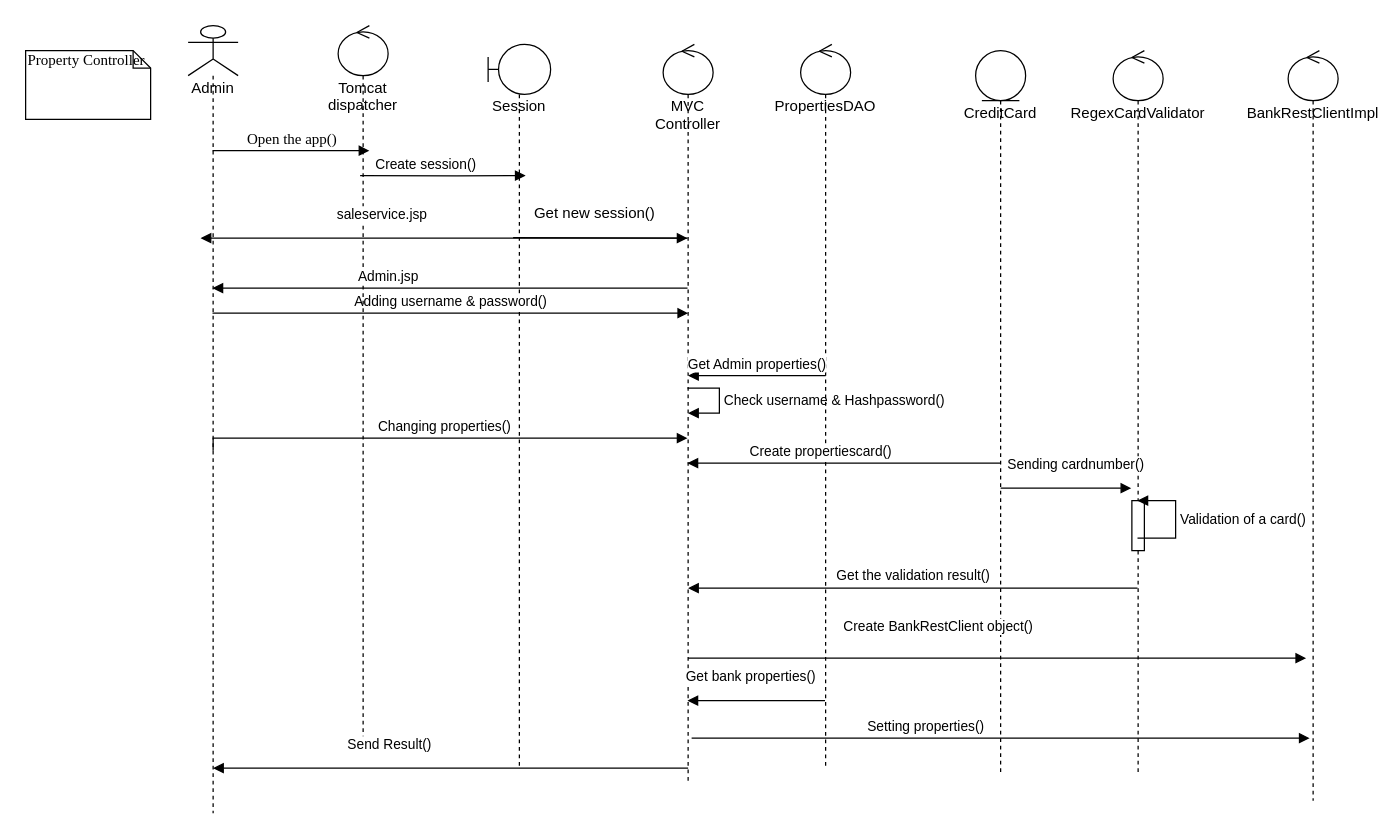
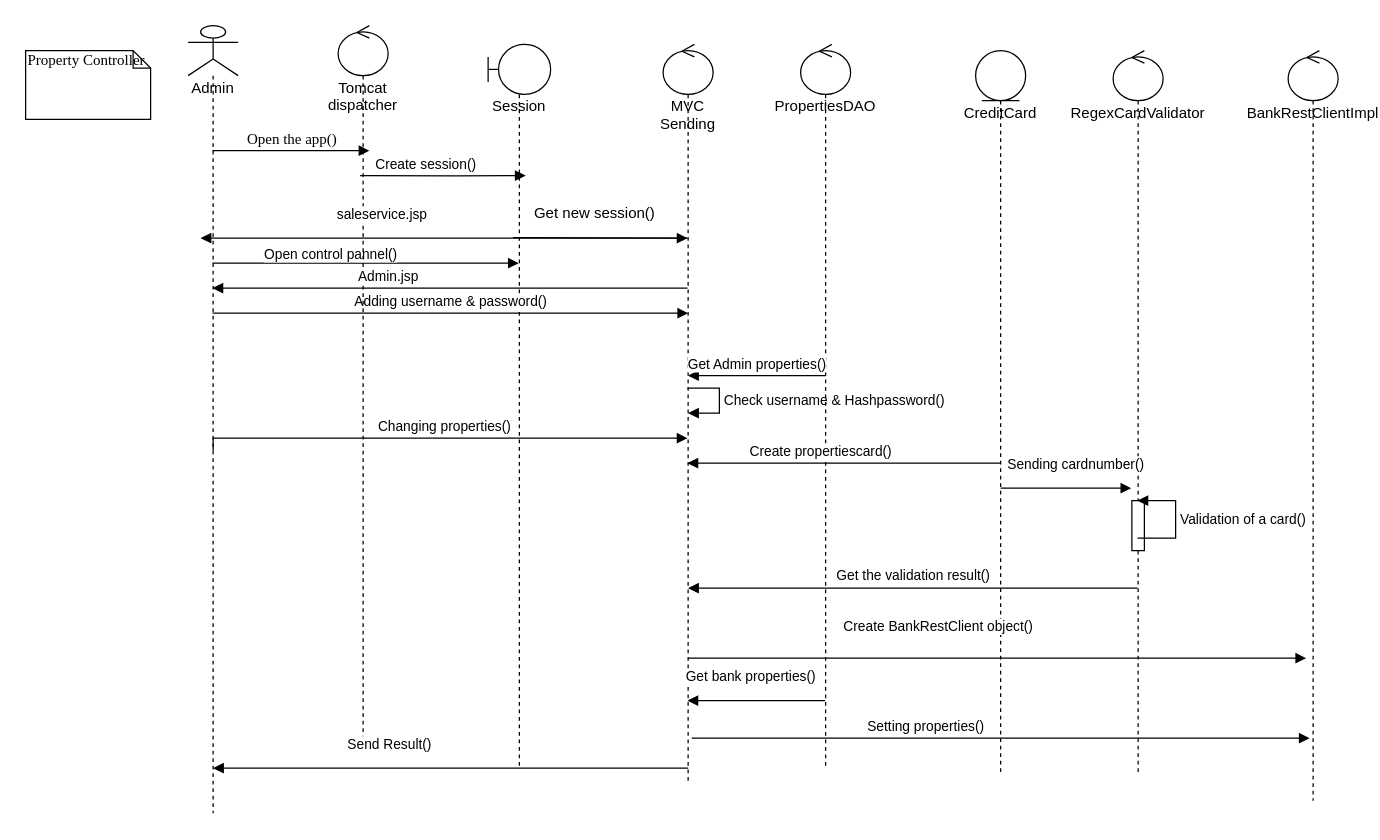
(688, 125) -> (688, 116)
none -> (360, 263)
